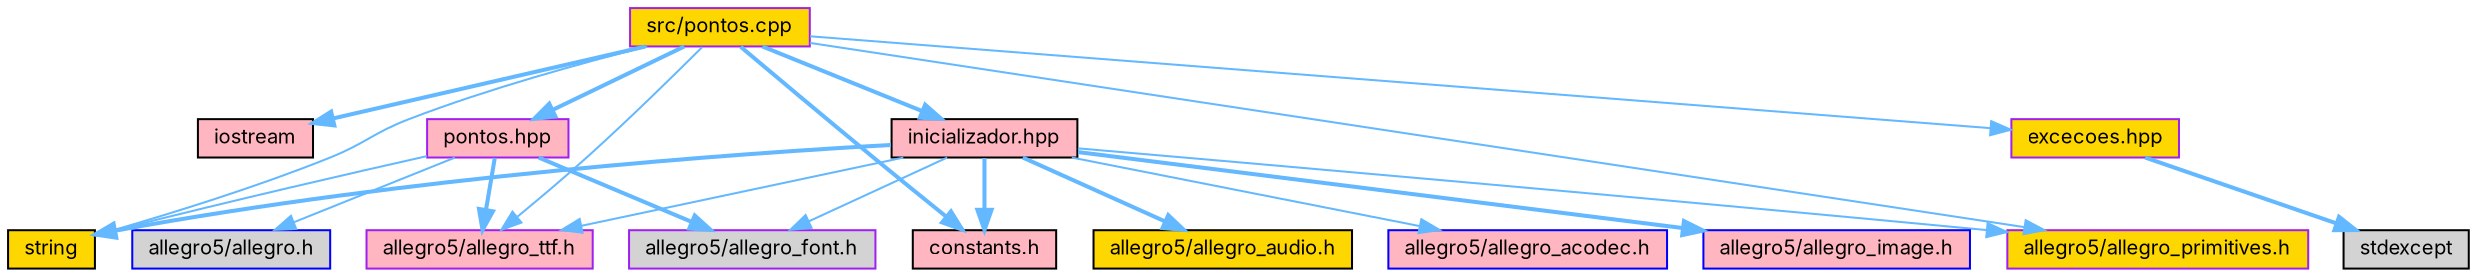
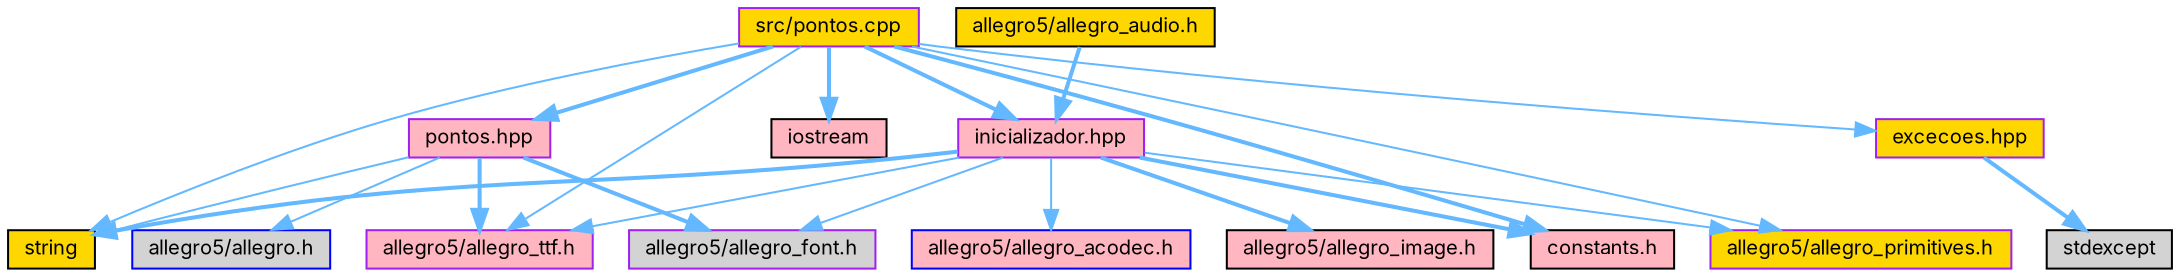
(984, 138) -> (1051, 138)
(1094, 190) -> (1071, 73)
(1837, 249) -> (1360, 249)
